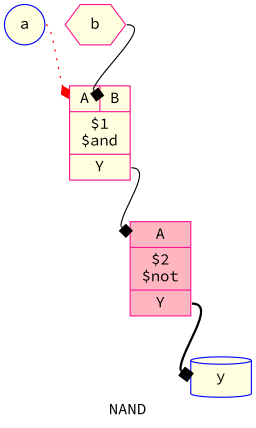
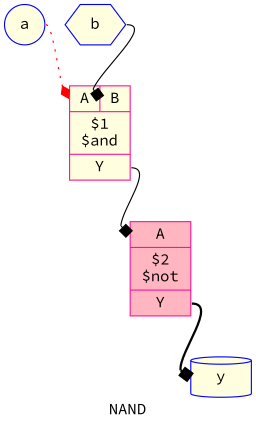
(95, 25) -> (95, 25)
